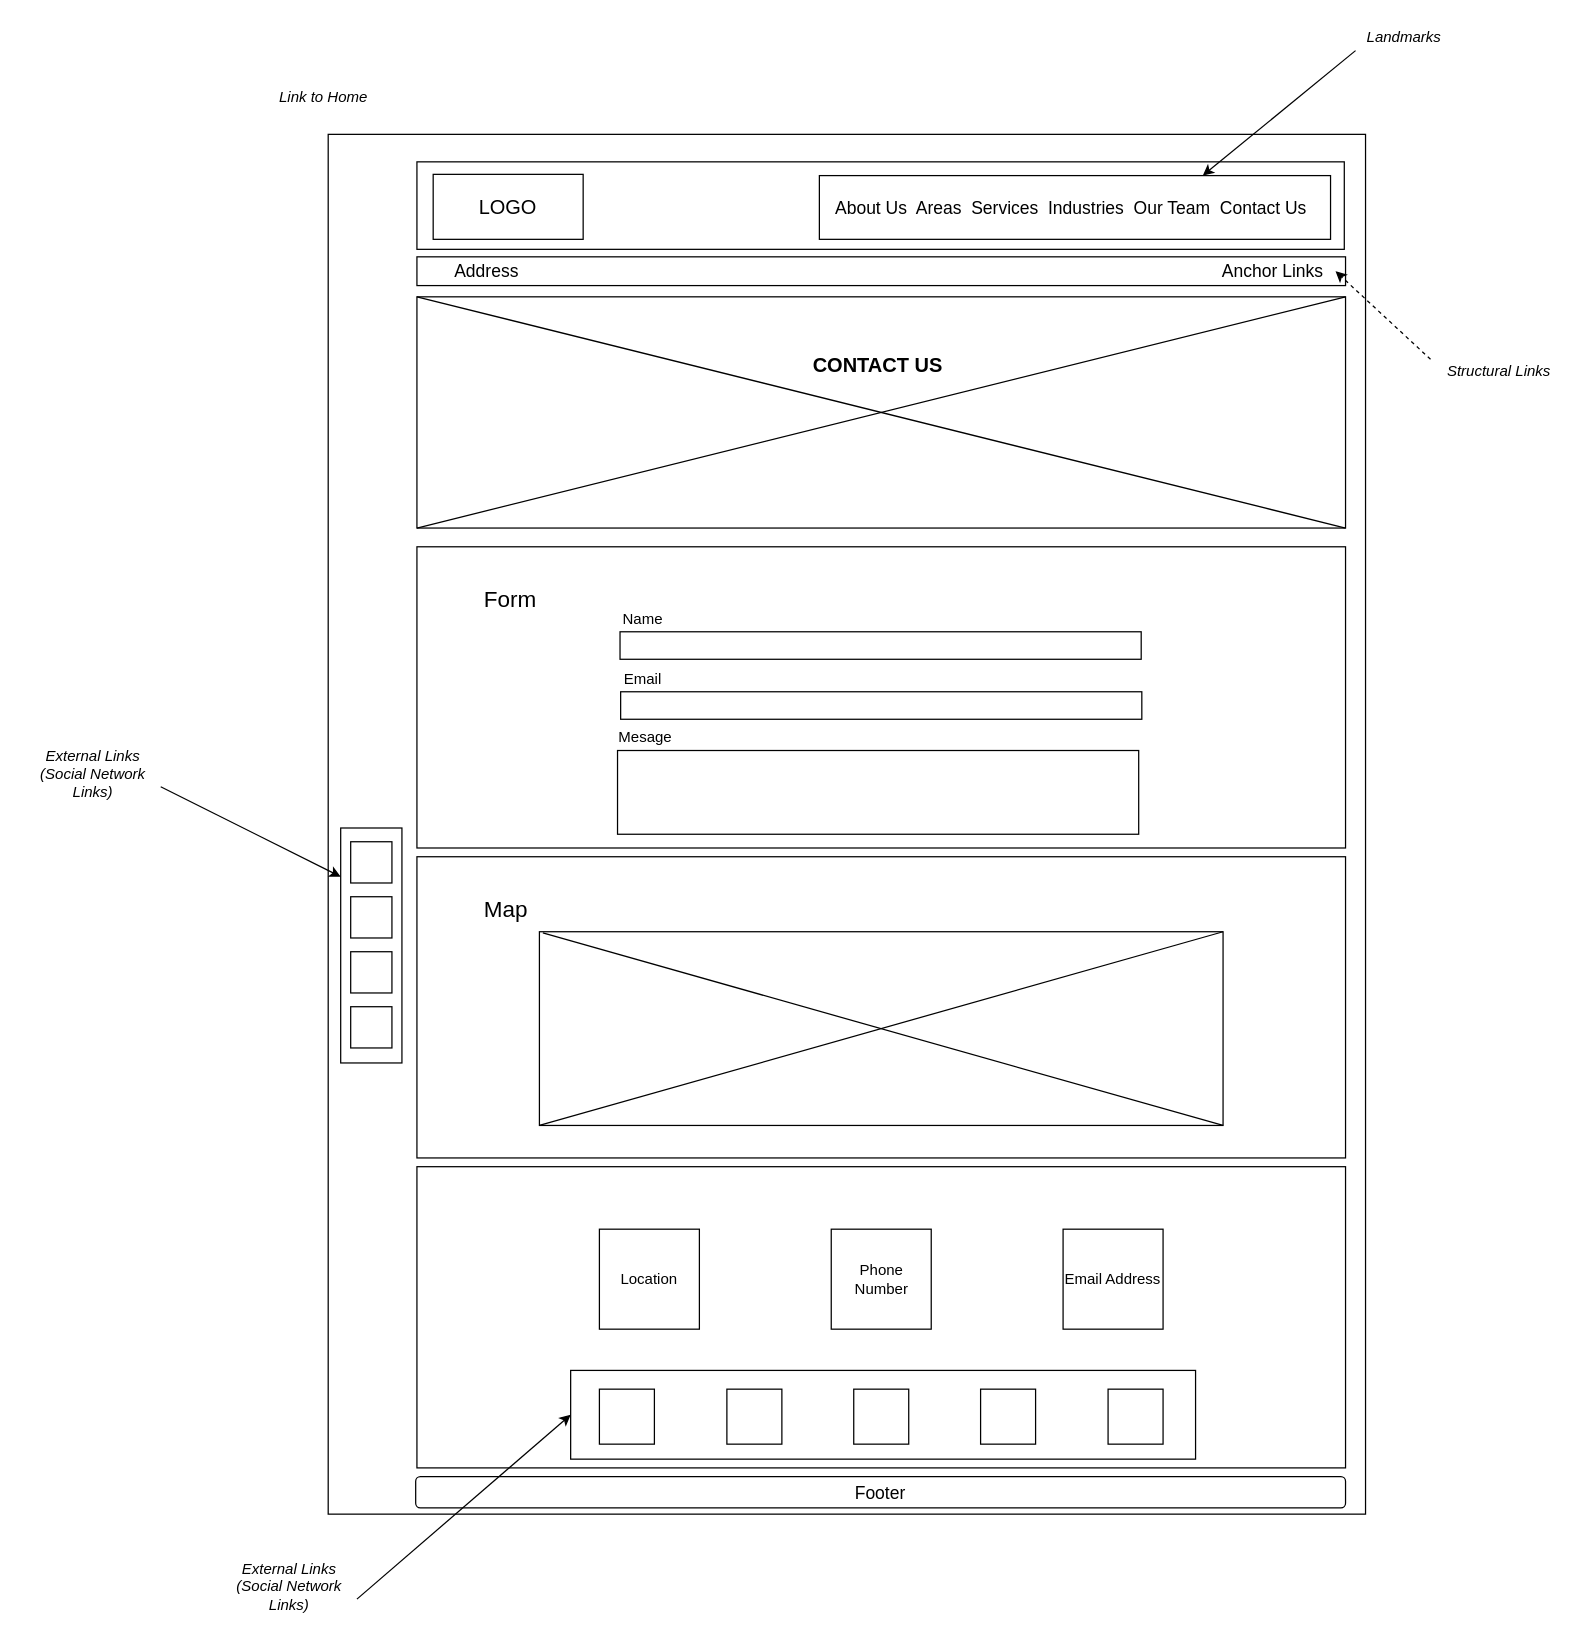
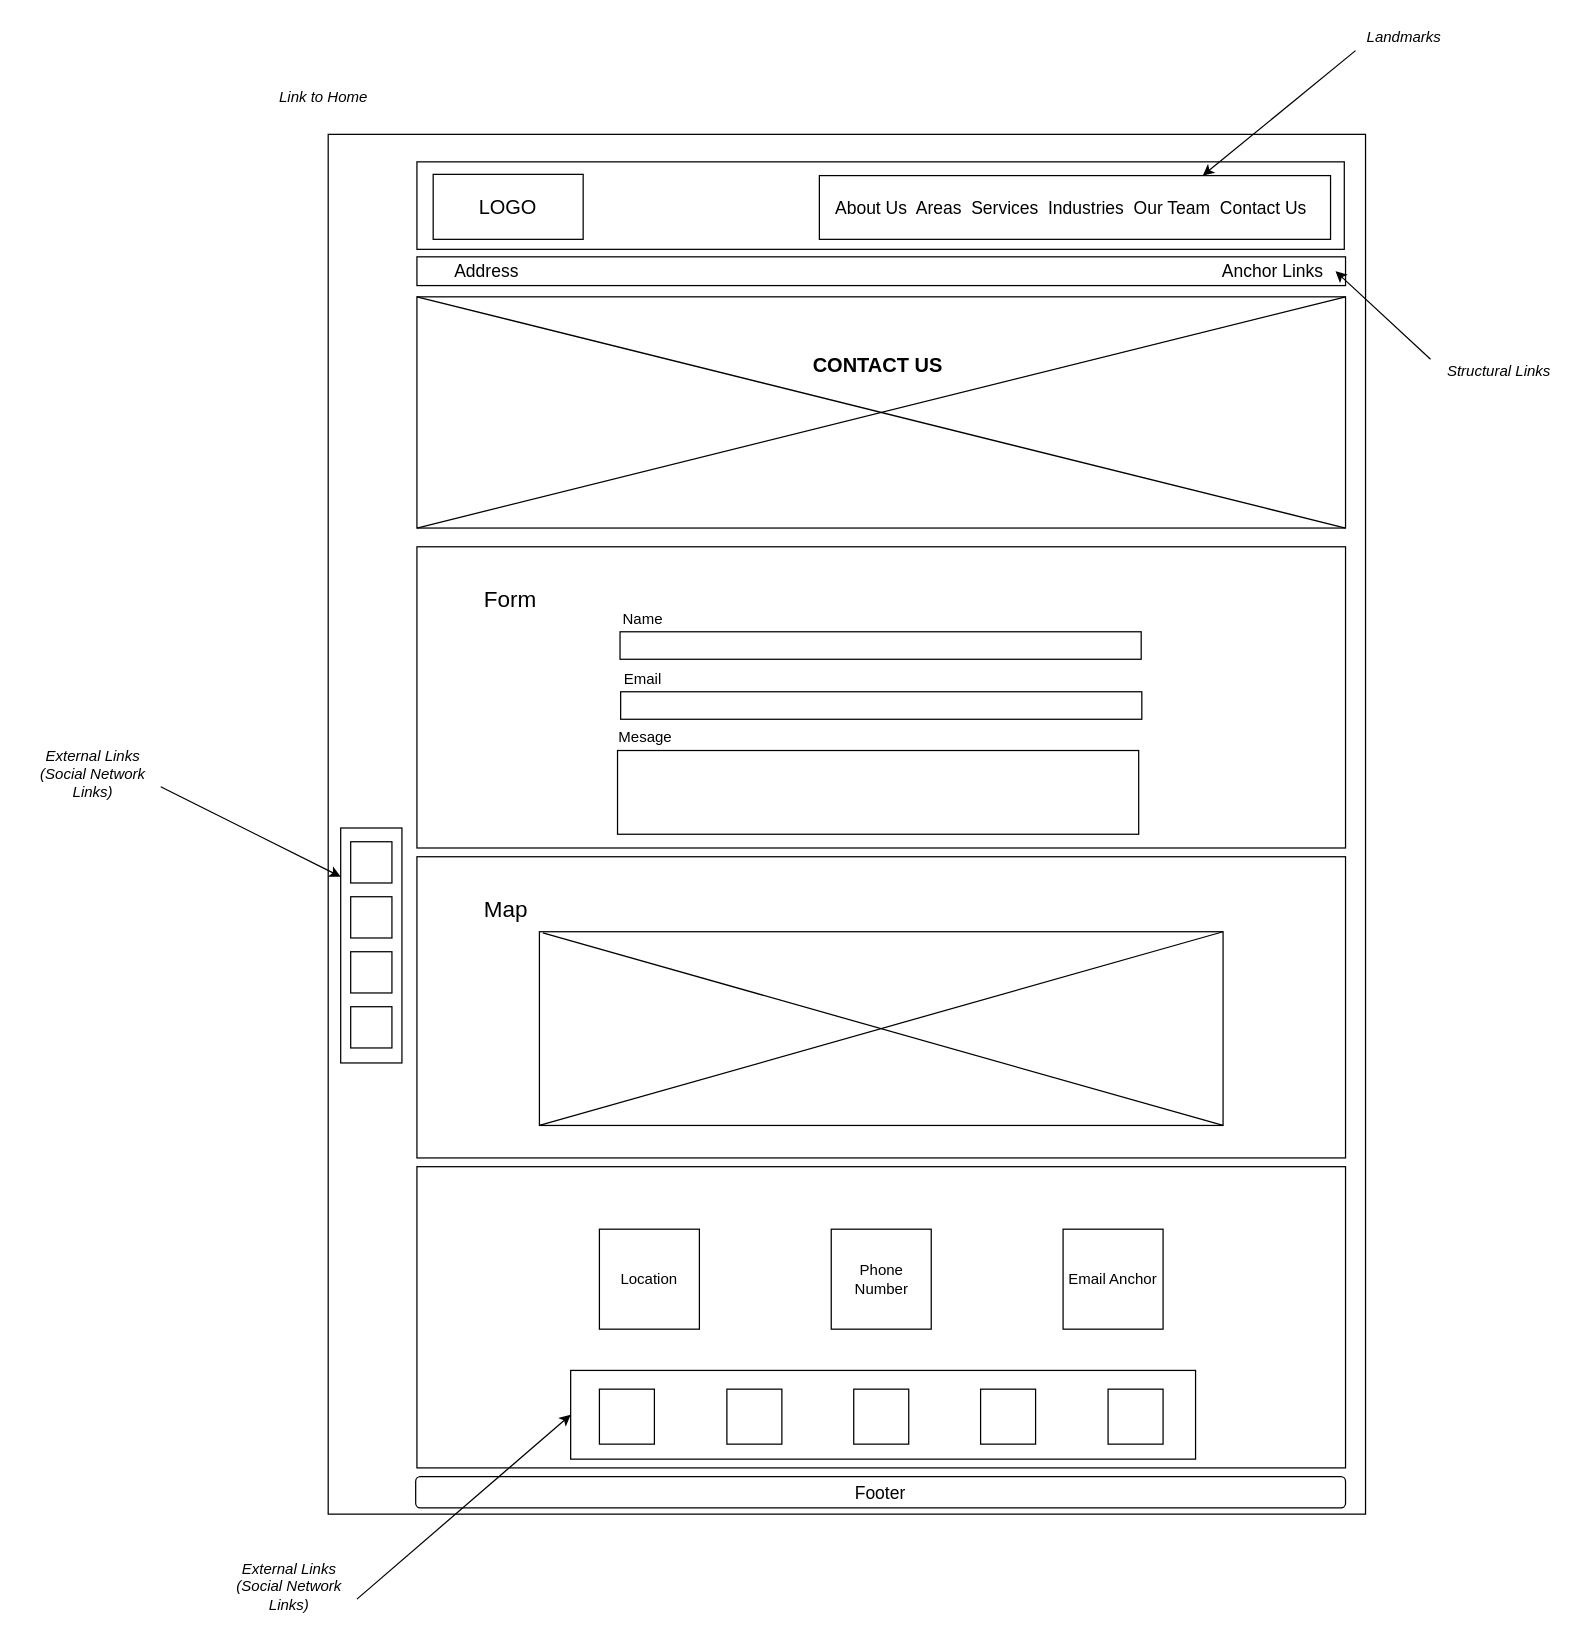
(1386, 318) -> (1386, 318)
(1113, 1279) -> (1113, 1279)
